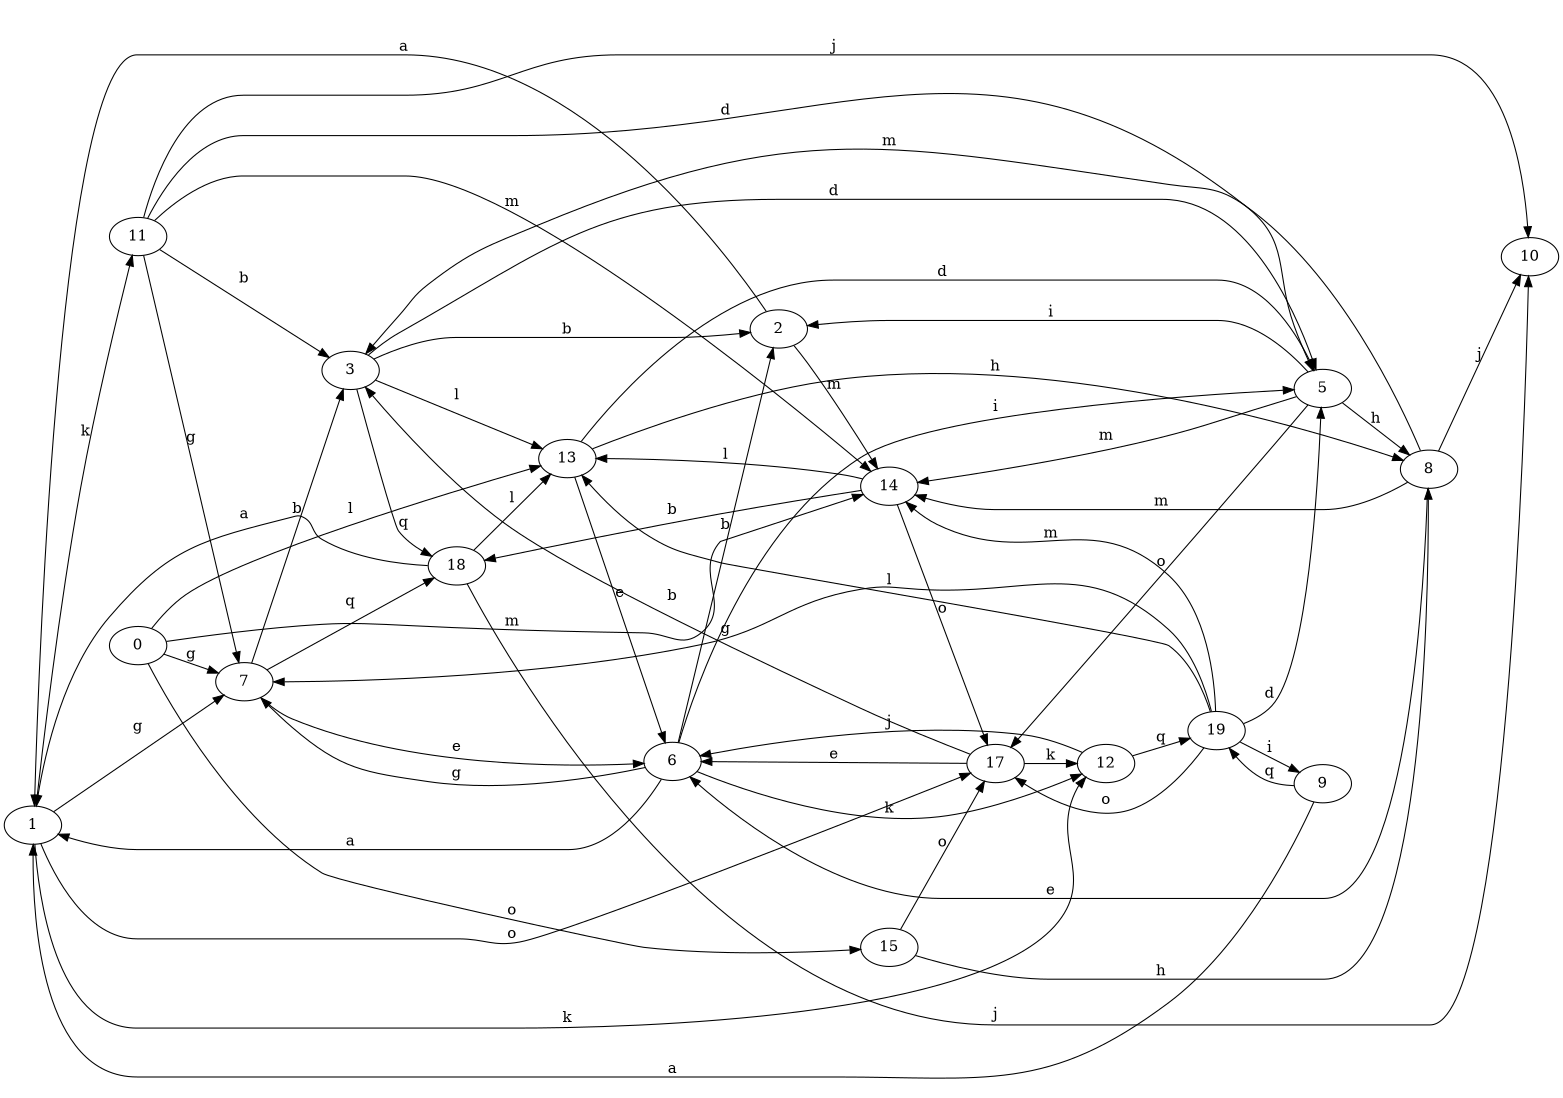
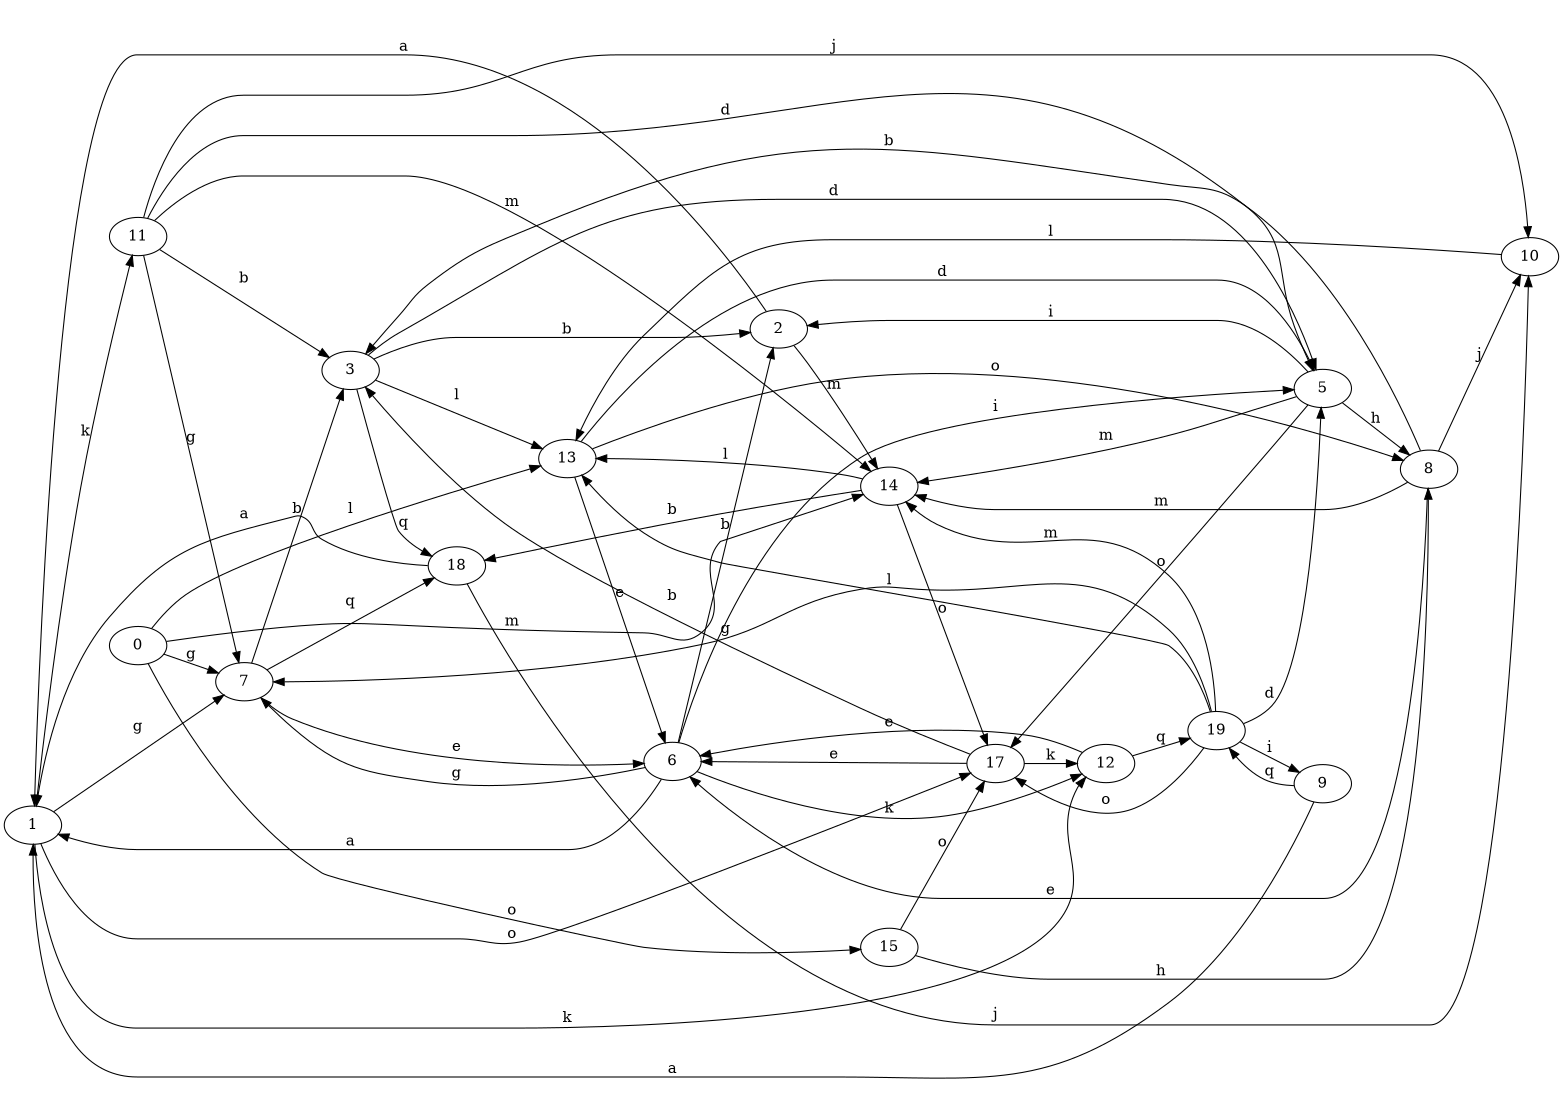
(889, 141) -> (889, 141)
(996, 367) -> (996, 367)
(508, 516) -> (1000, 240)
(889, 723) -> (889, 723)
